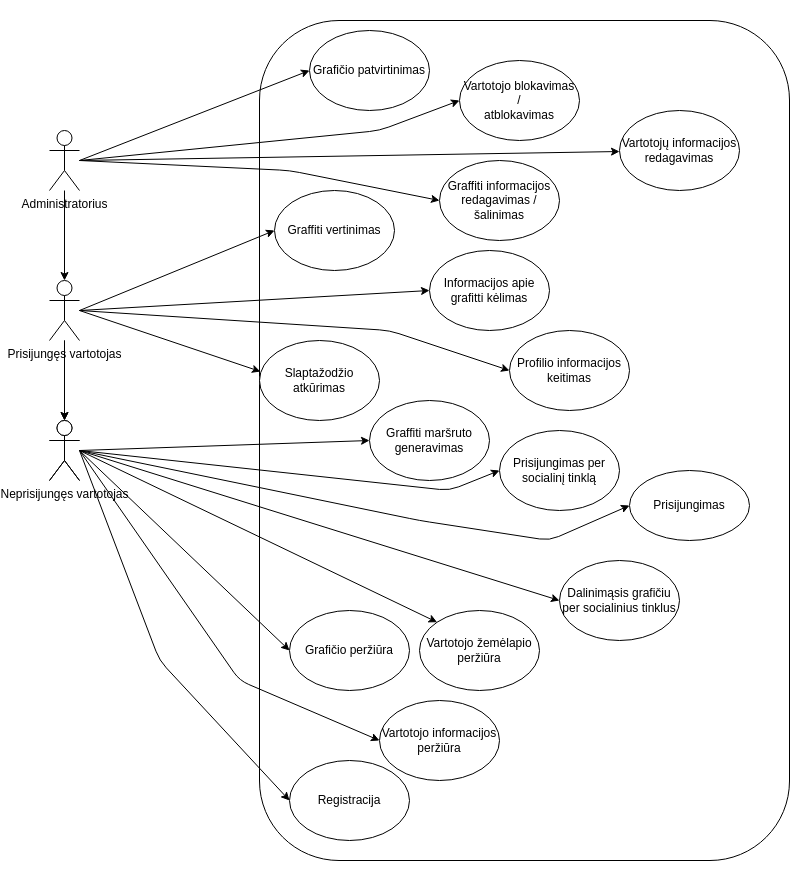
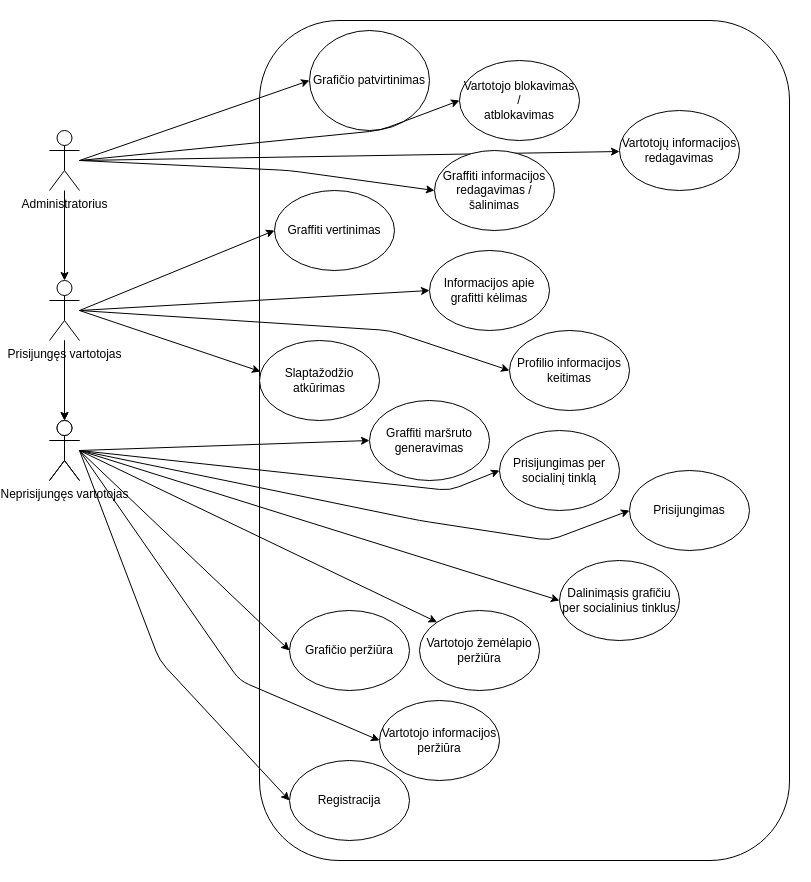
(370, 71) -> (370, 81)
(500, 201) -> (495, 191)
(690, 506) -> (690, 511)
